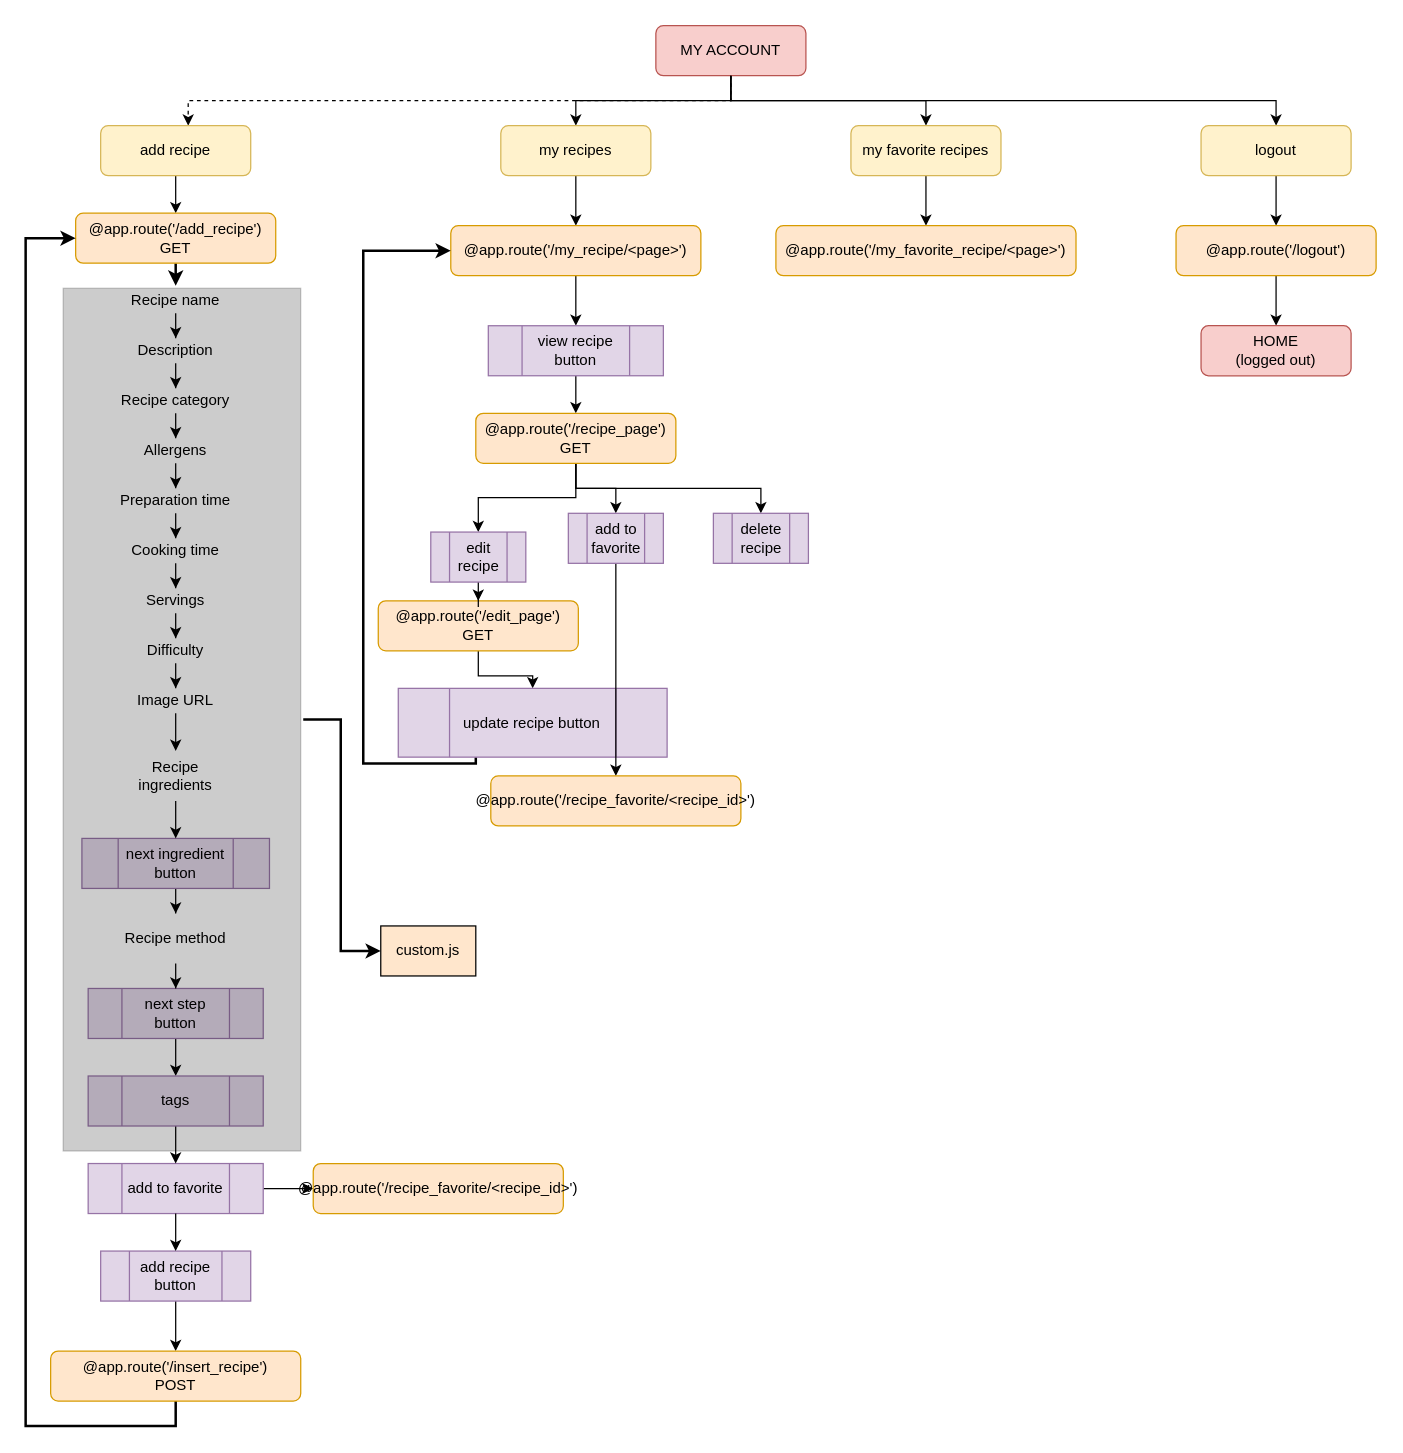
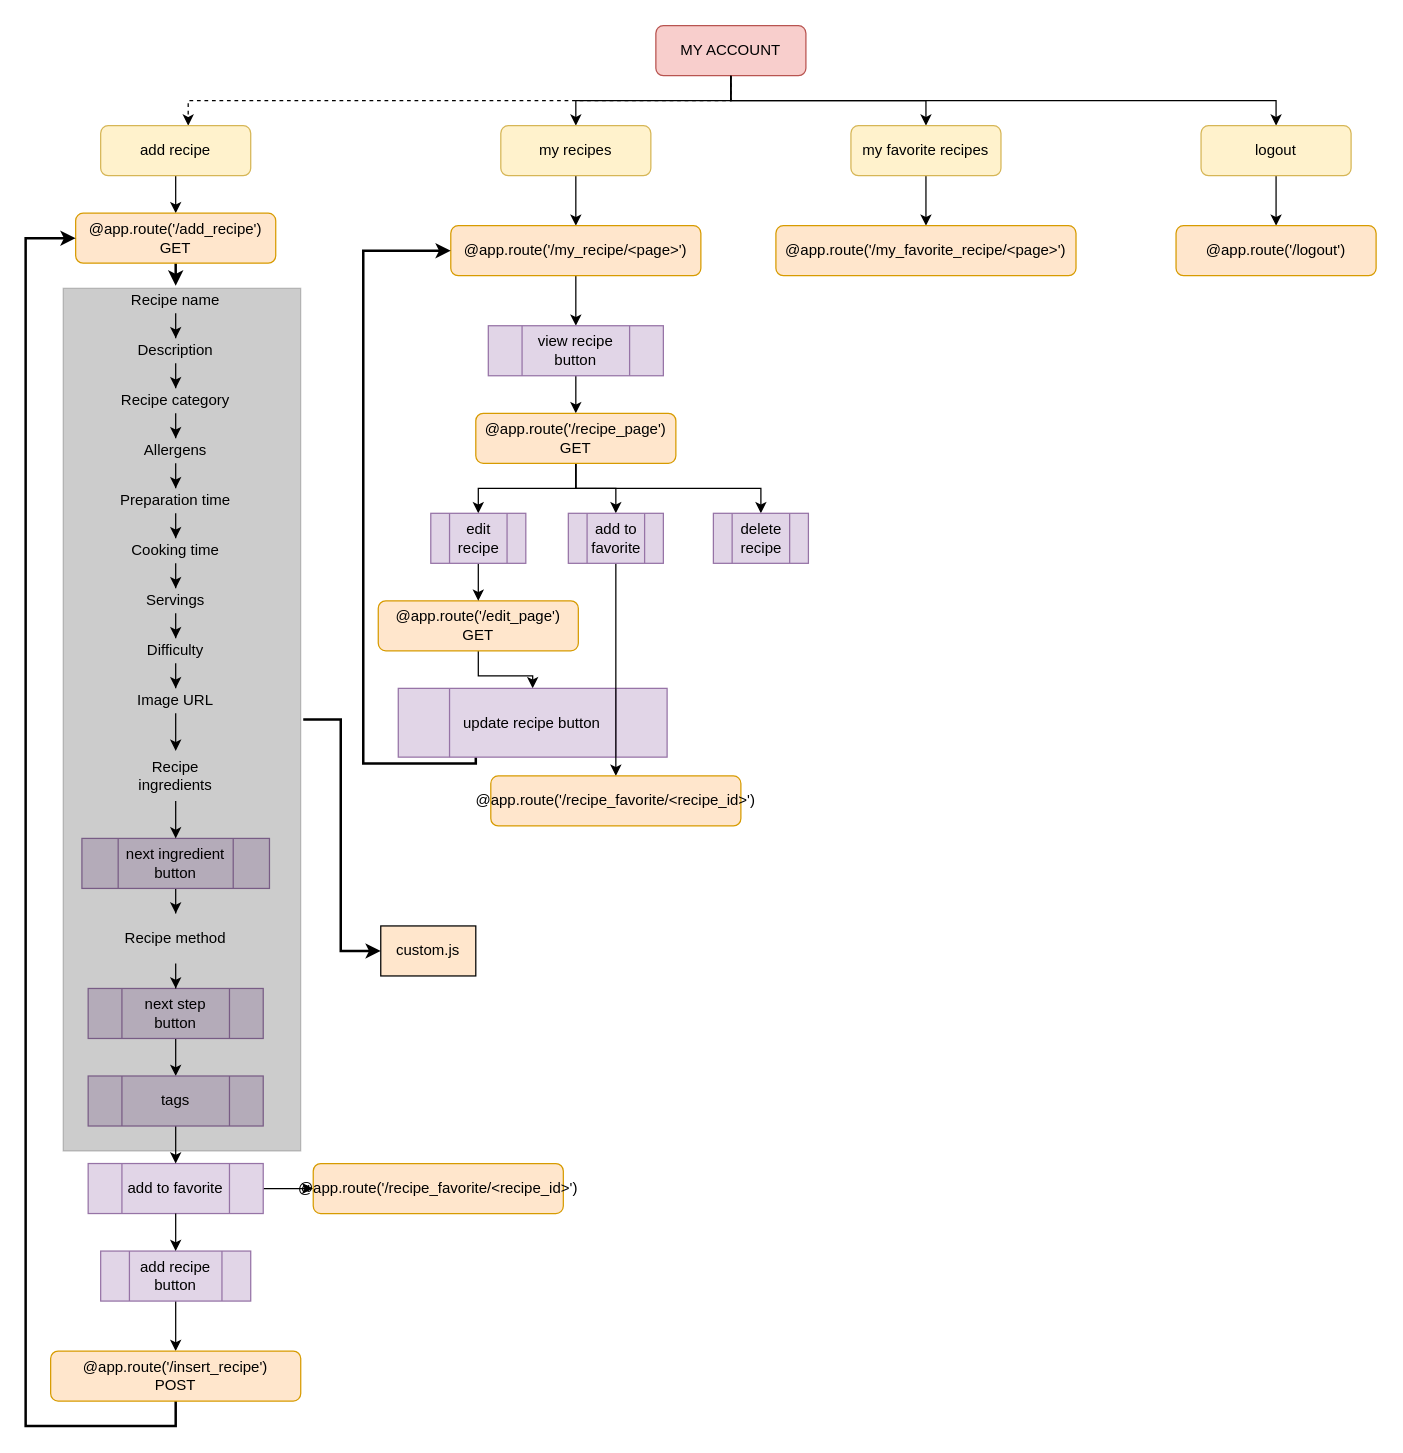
(1276, 297) -> none
(1276, 351) -> none
(478, 557) -> (478, 538)
